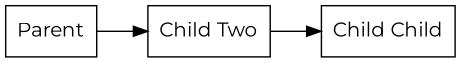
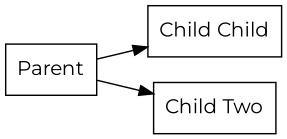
(289, 31) -> (115, 55)
